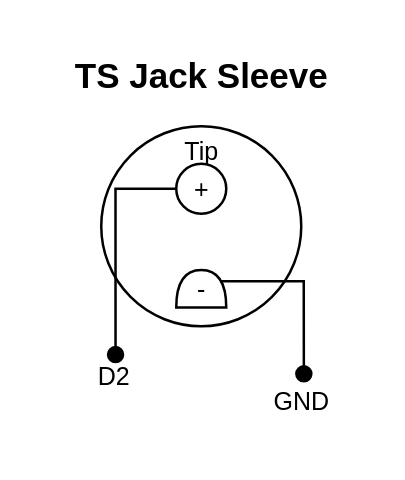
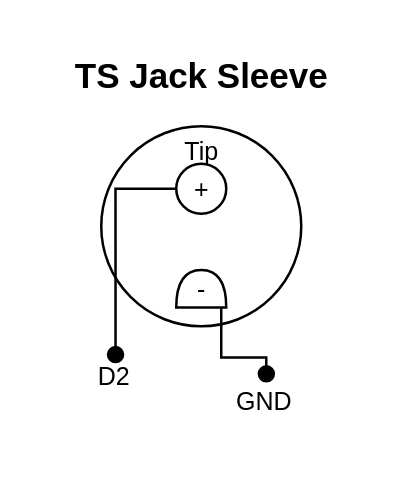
(301, 401) -> (264, 401)
